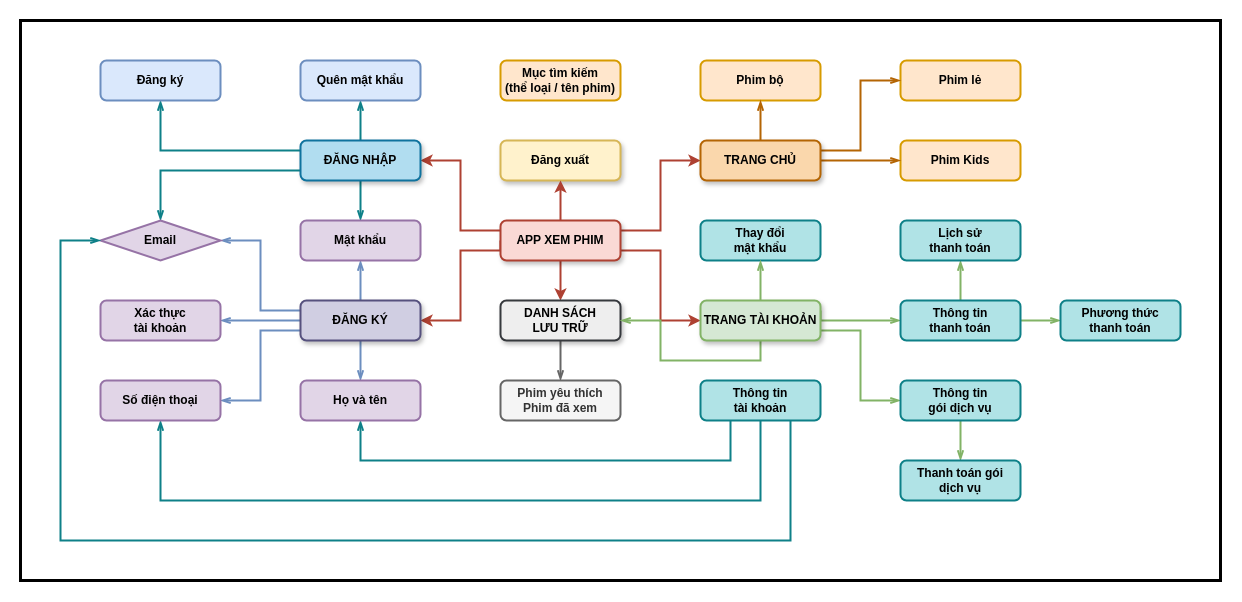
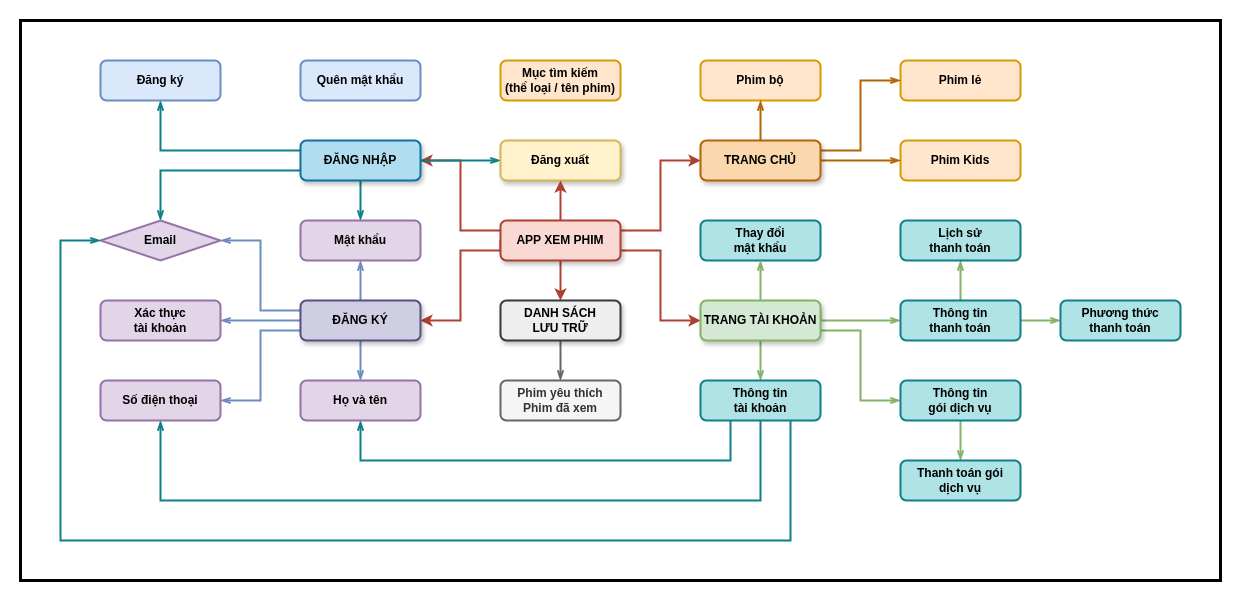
(361, 123) -> (479, 161)
(675, 361) -> (761, 367)
